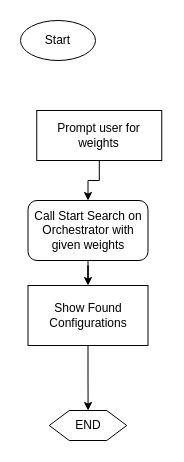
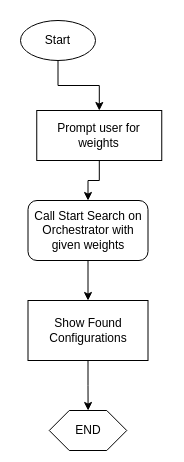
none -> (75, 86)
(88, 316) -> (88, 331)
(88, 426) -> (88, 431)
